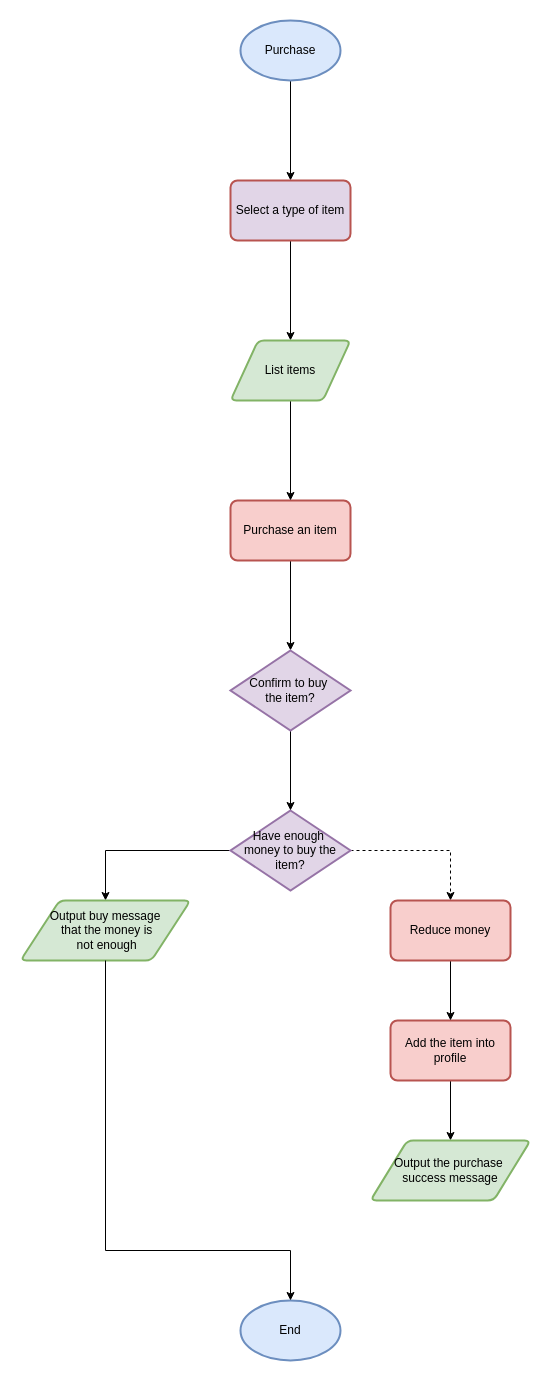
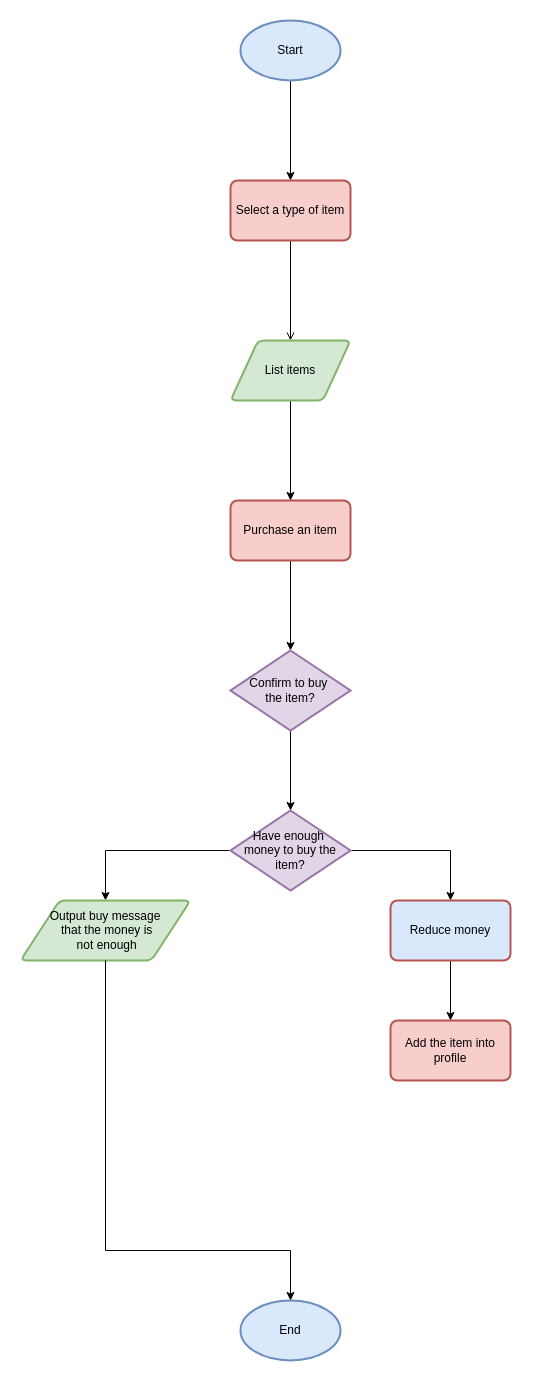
(291, 51) -> (291, 51)
(291, 211) -> (291, 211)
(291, 332) -> (291, 334)
(423, 851) -> (423, 851)
(451, 931) -> (451, 931)
(451, 1107) -> none
(451, 1171) -> none
